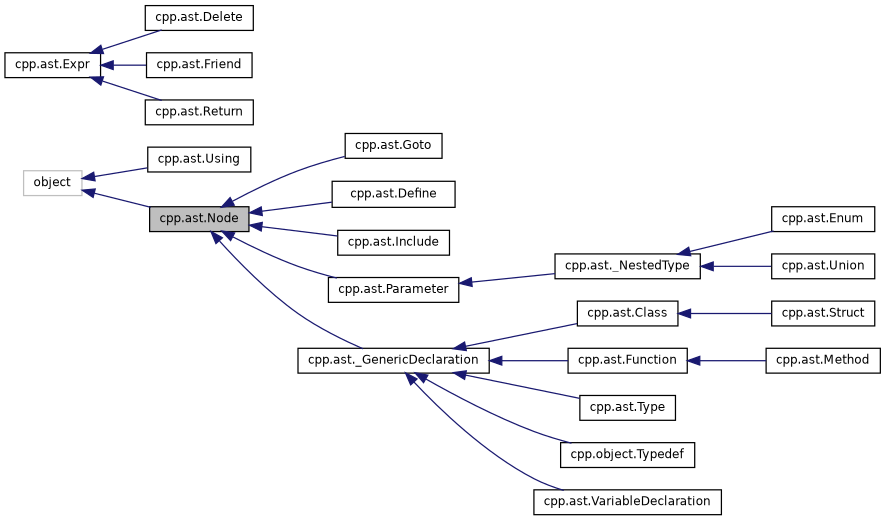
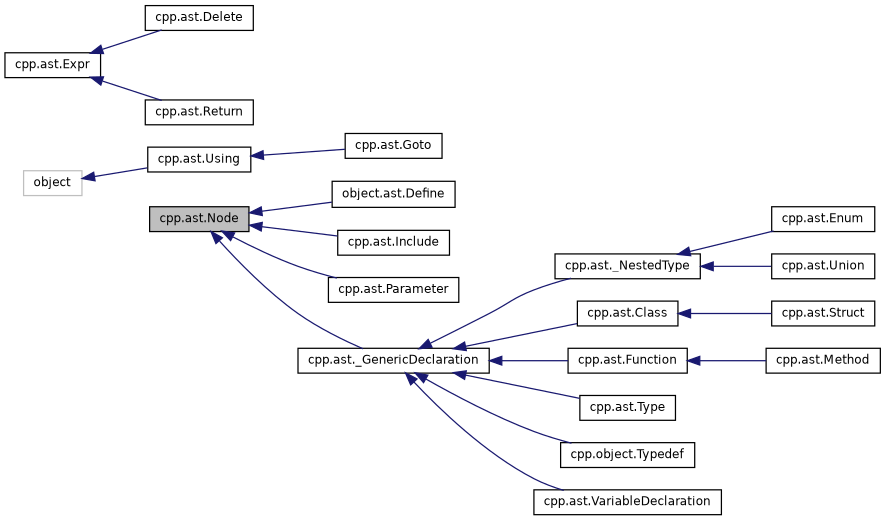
(199, 65) -> none
(287, 175) -> (304, 152)
(394, 194) -> (394, 194)
(122, 200) -> none
(513, 278) -> (500, 308)
